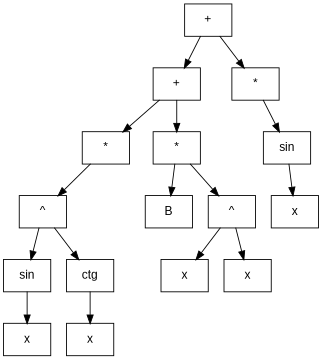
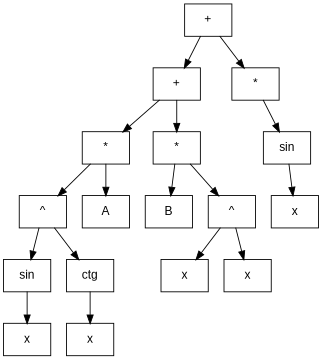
none -> (106, 212)
